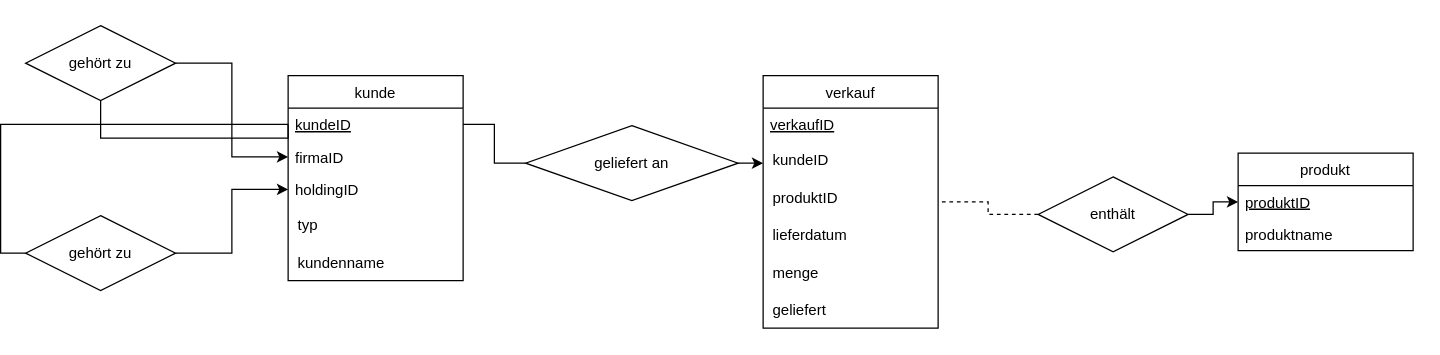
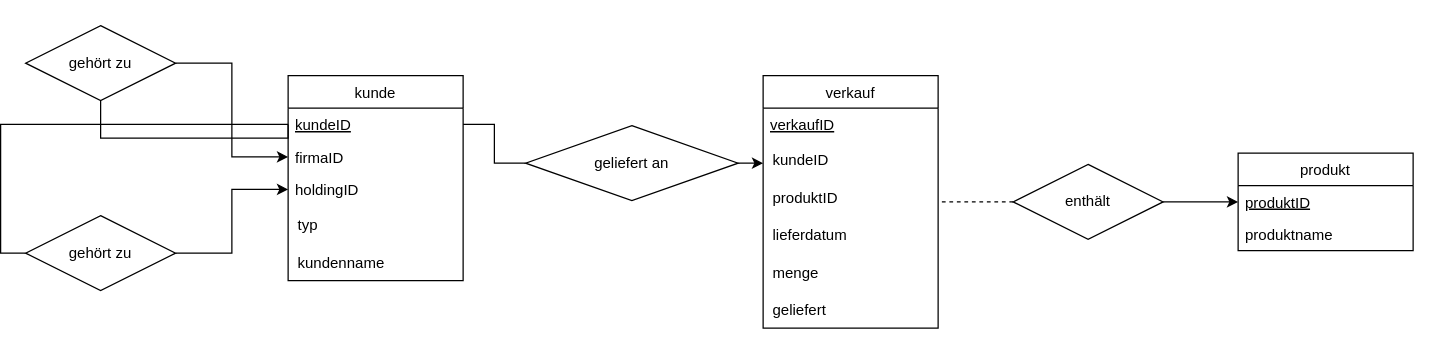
(1113, 214) -> (1088, 202)
